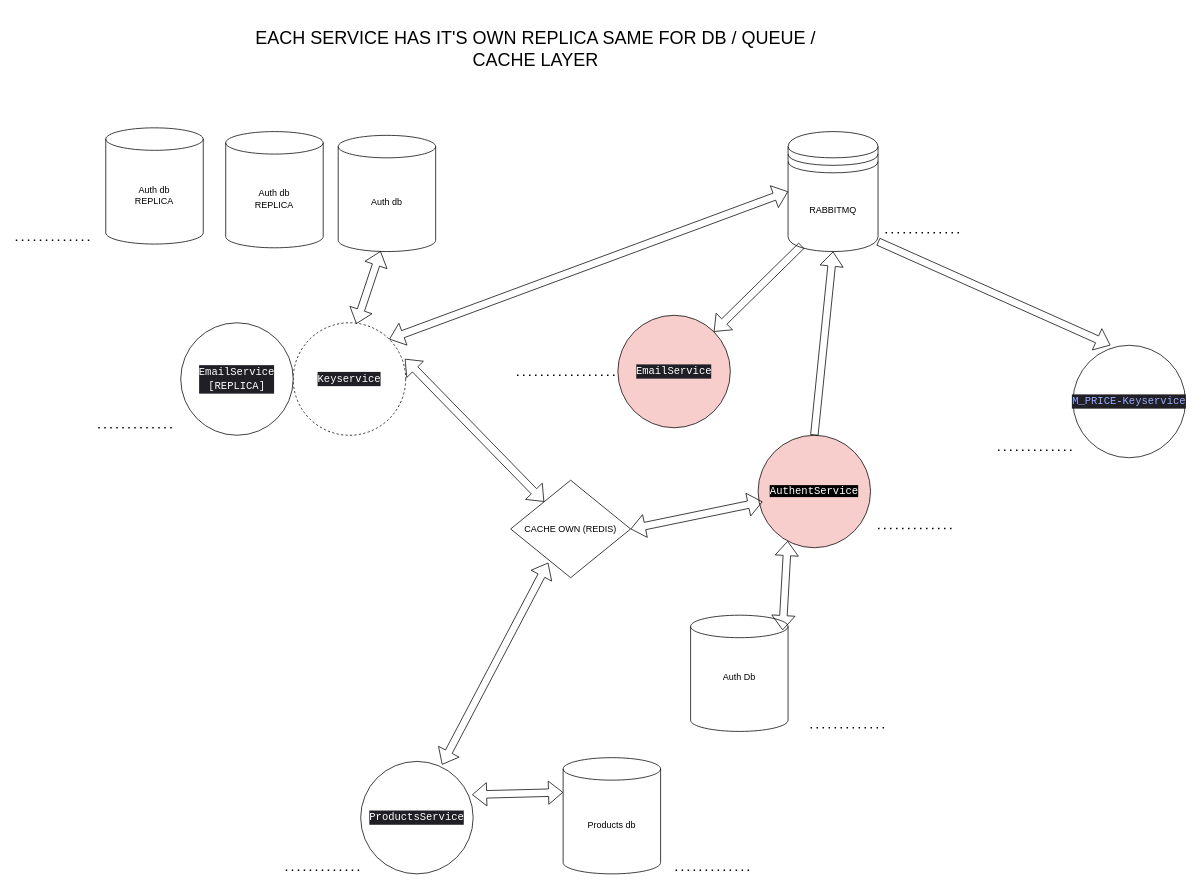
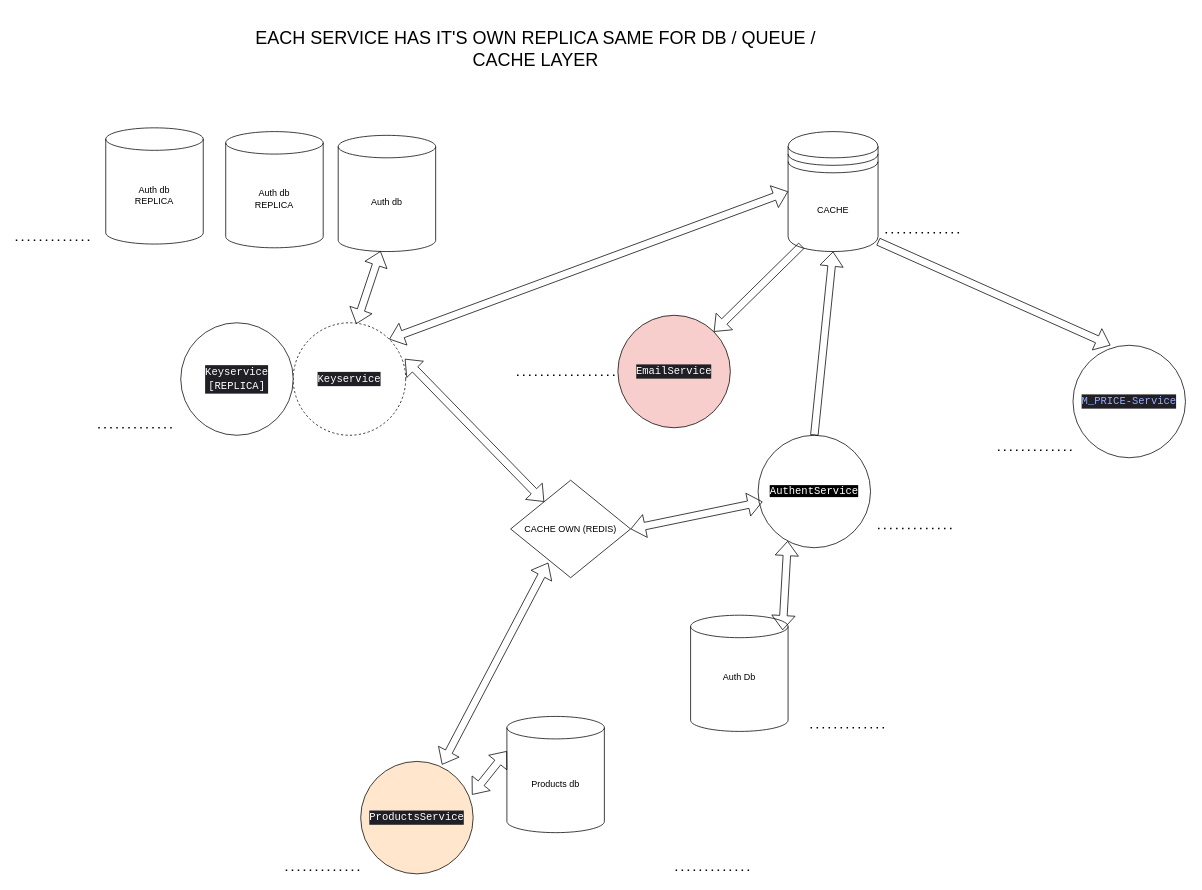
(833, 210) -> (833, 210)
(237, 379) -> (237, 379)
(1129, 402) -> (1129, 402)
(814, 492) -> (814, 492)
(612, 816) -> (555, 775)
(417, 818) -> (417, 818)
